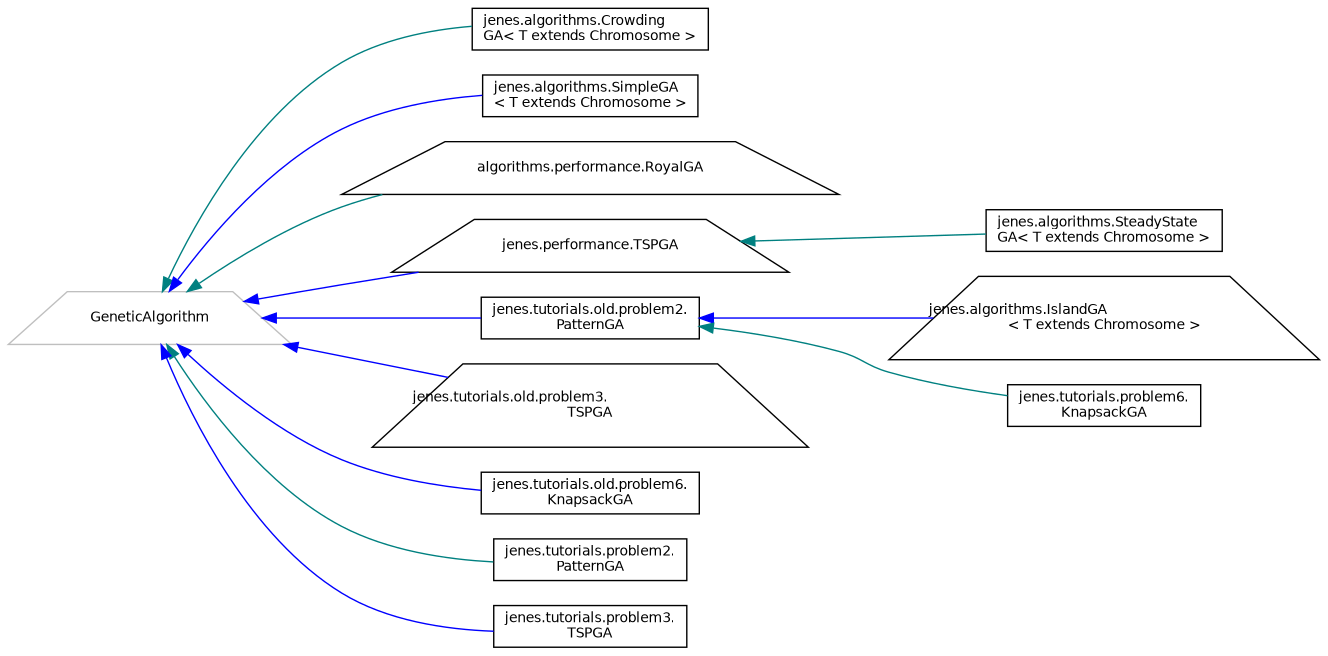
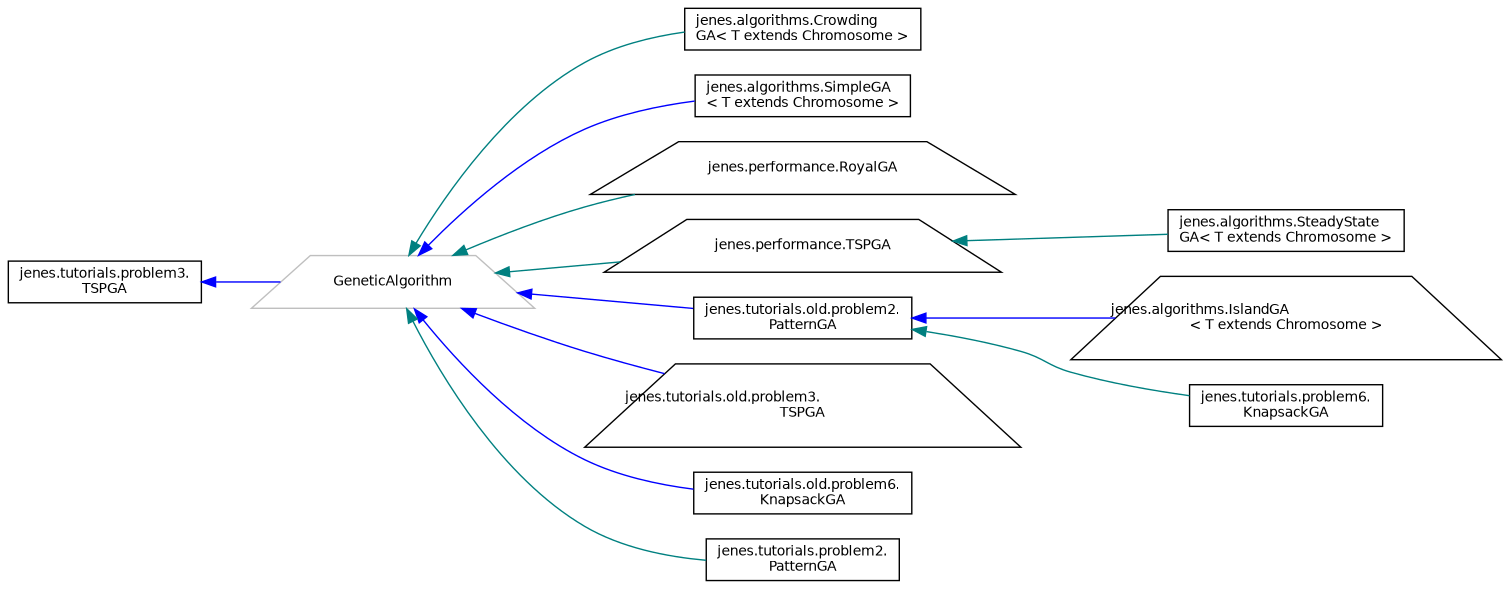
(590, 168) -> (803, 168)
(338, 285) -> (565, 267)
(288, 549) -> (248, 282)
